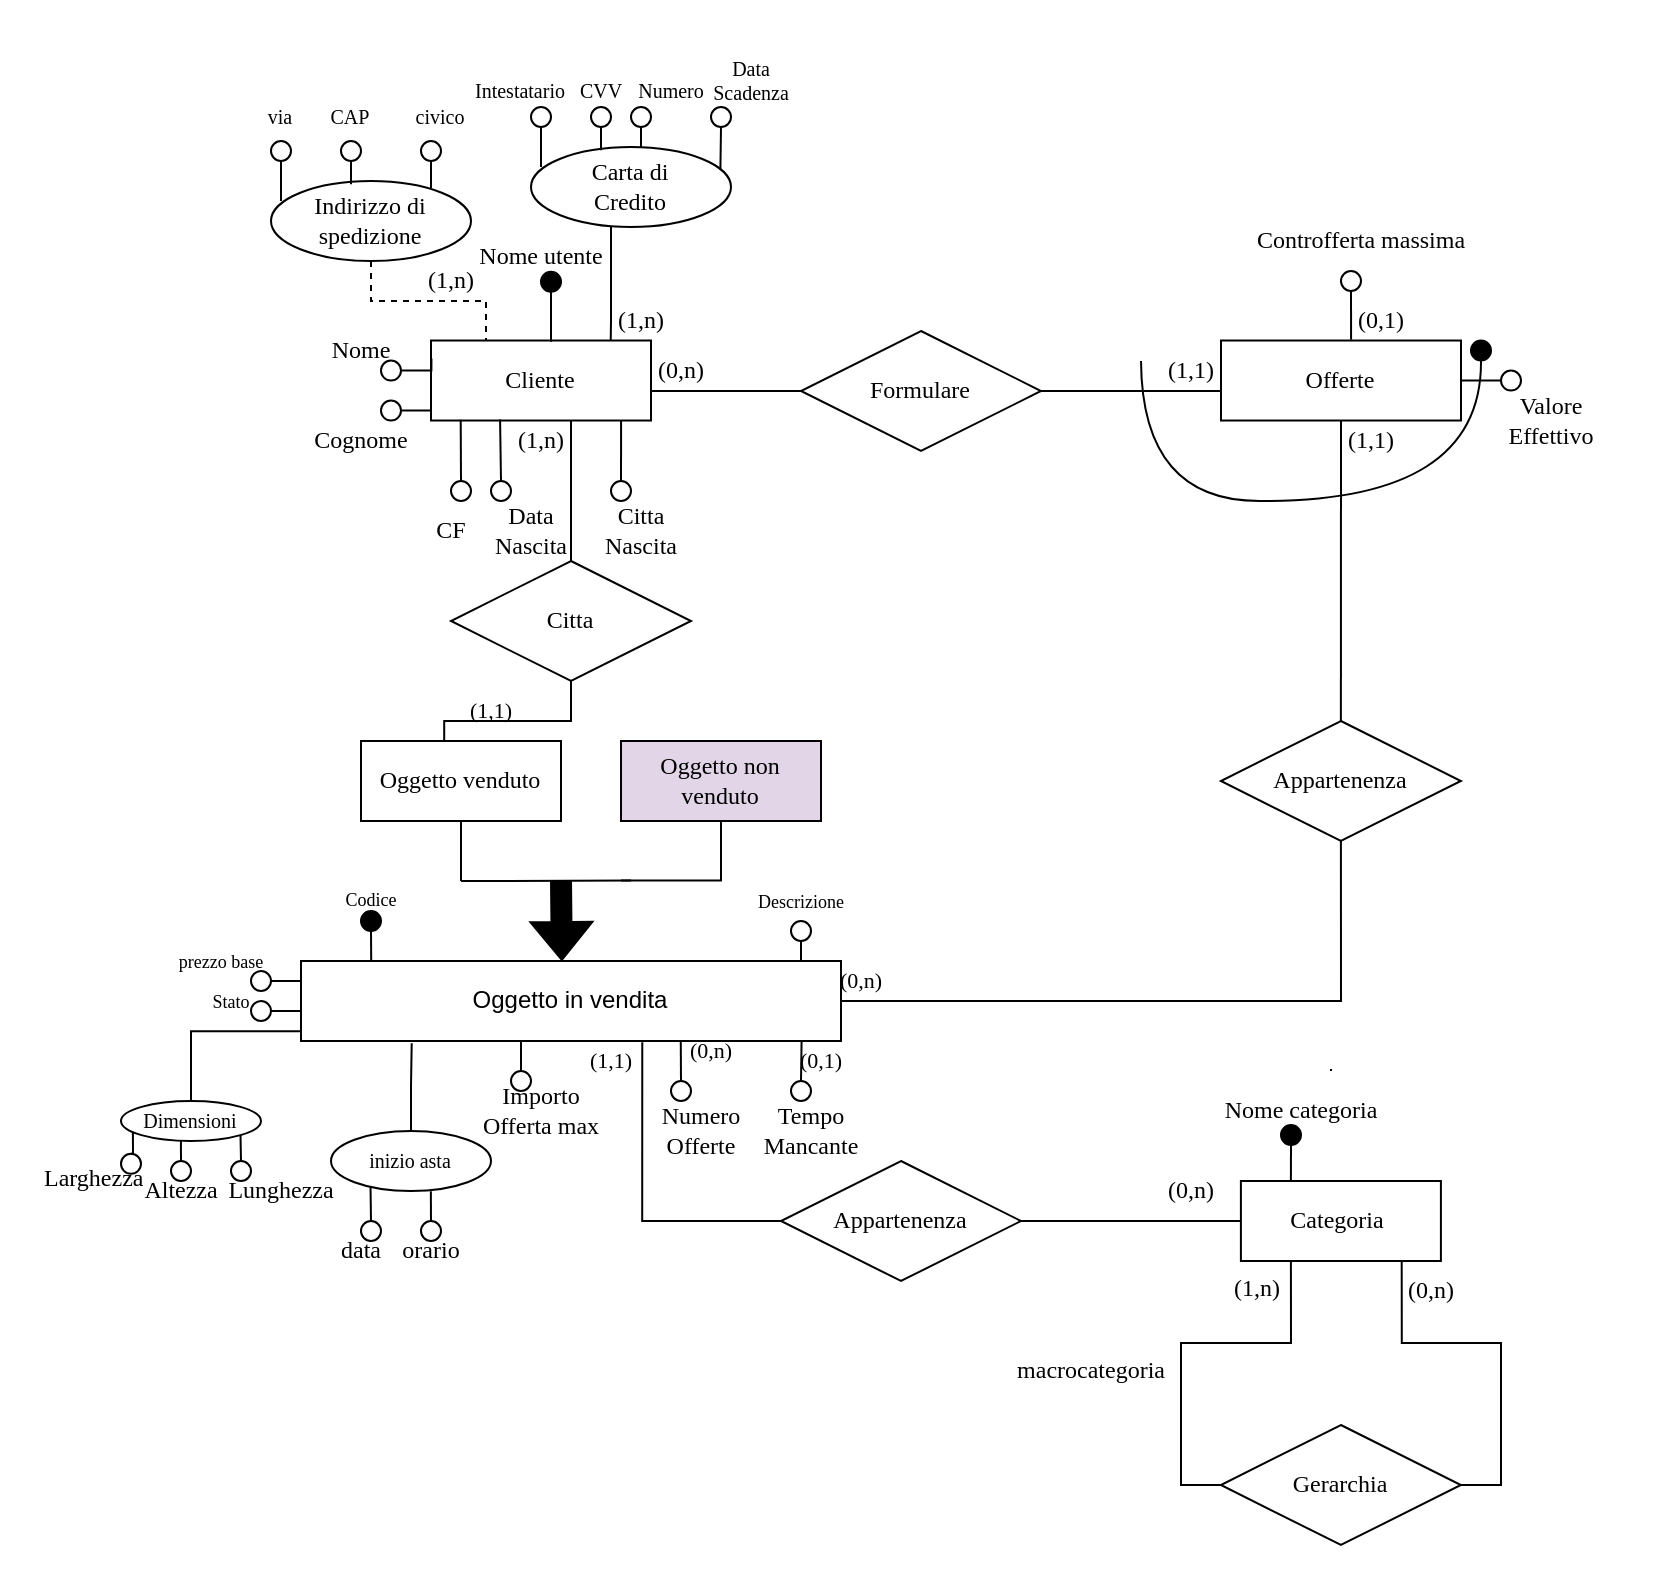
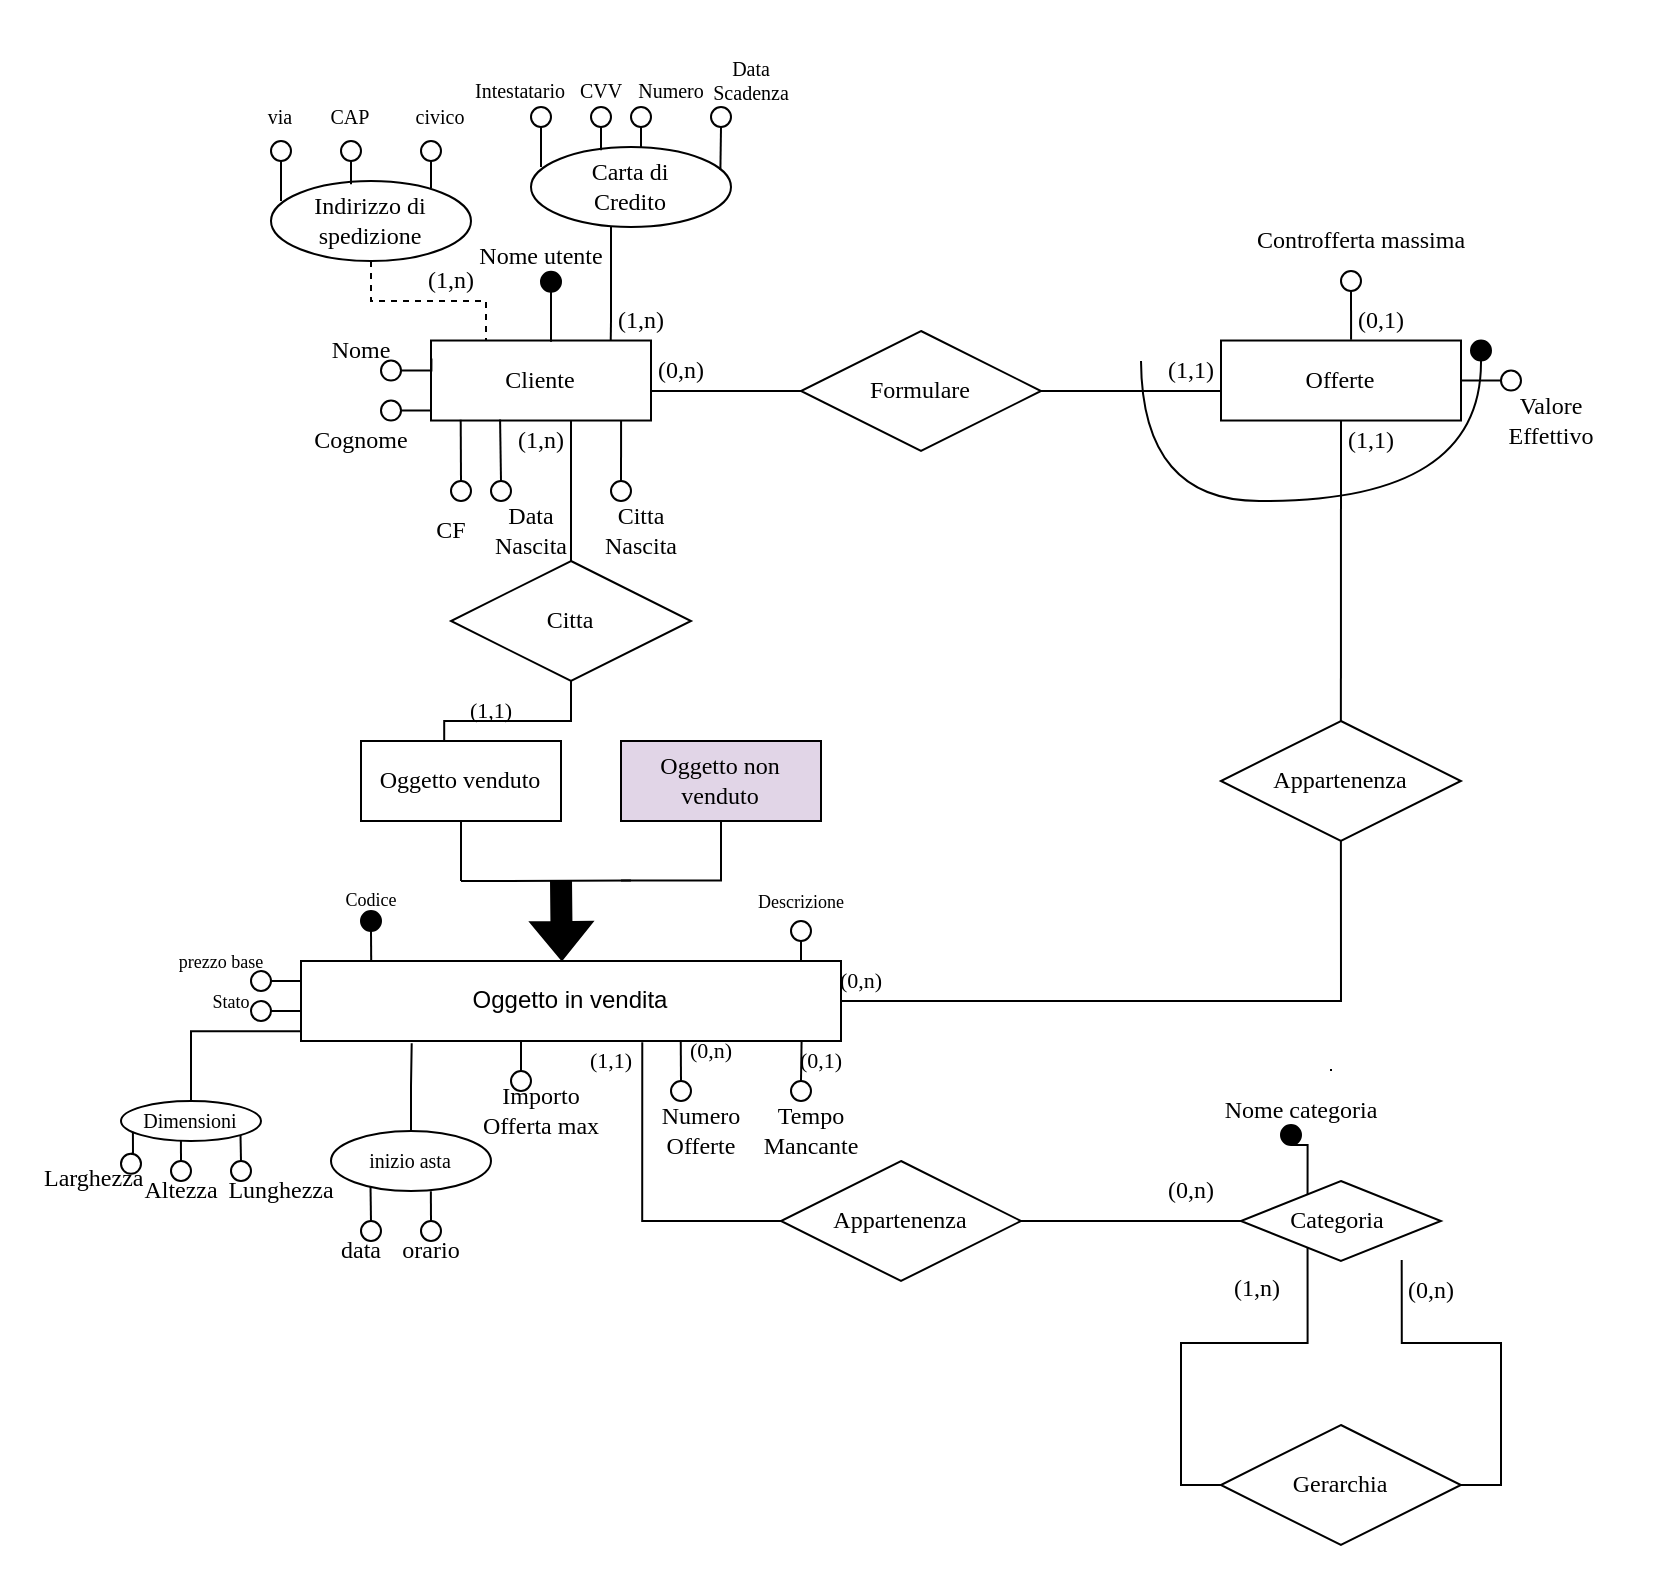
(1341, 1221) -> (1341, 1221)
(1091, 1371) -> none
